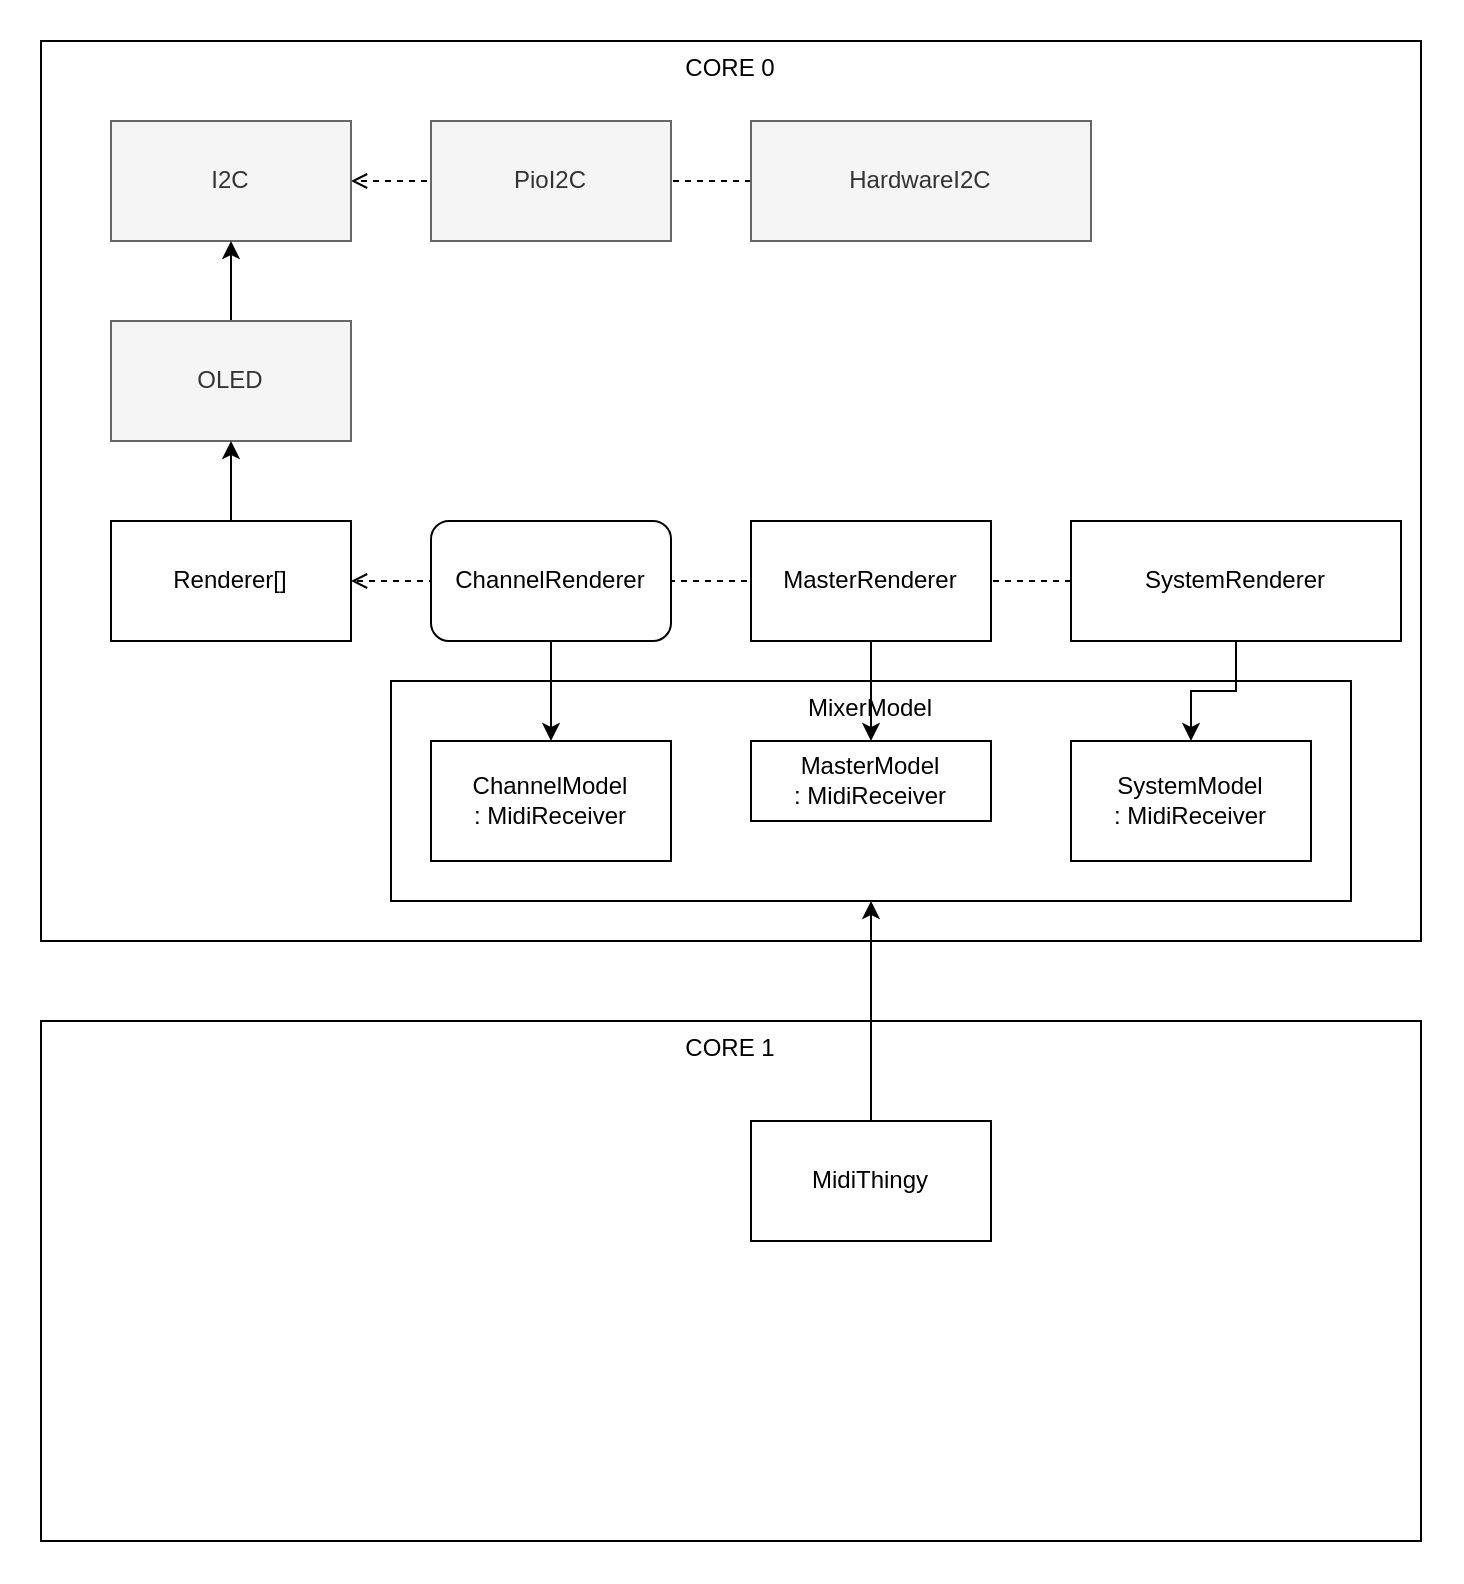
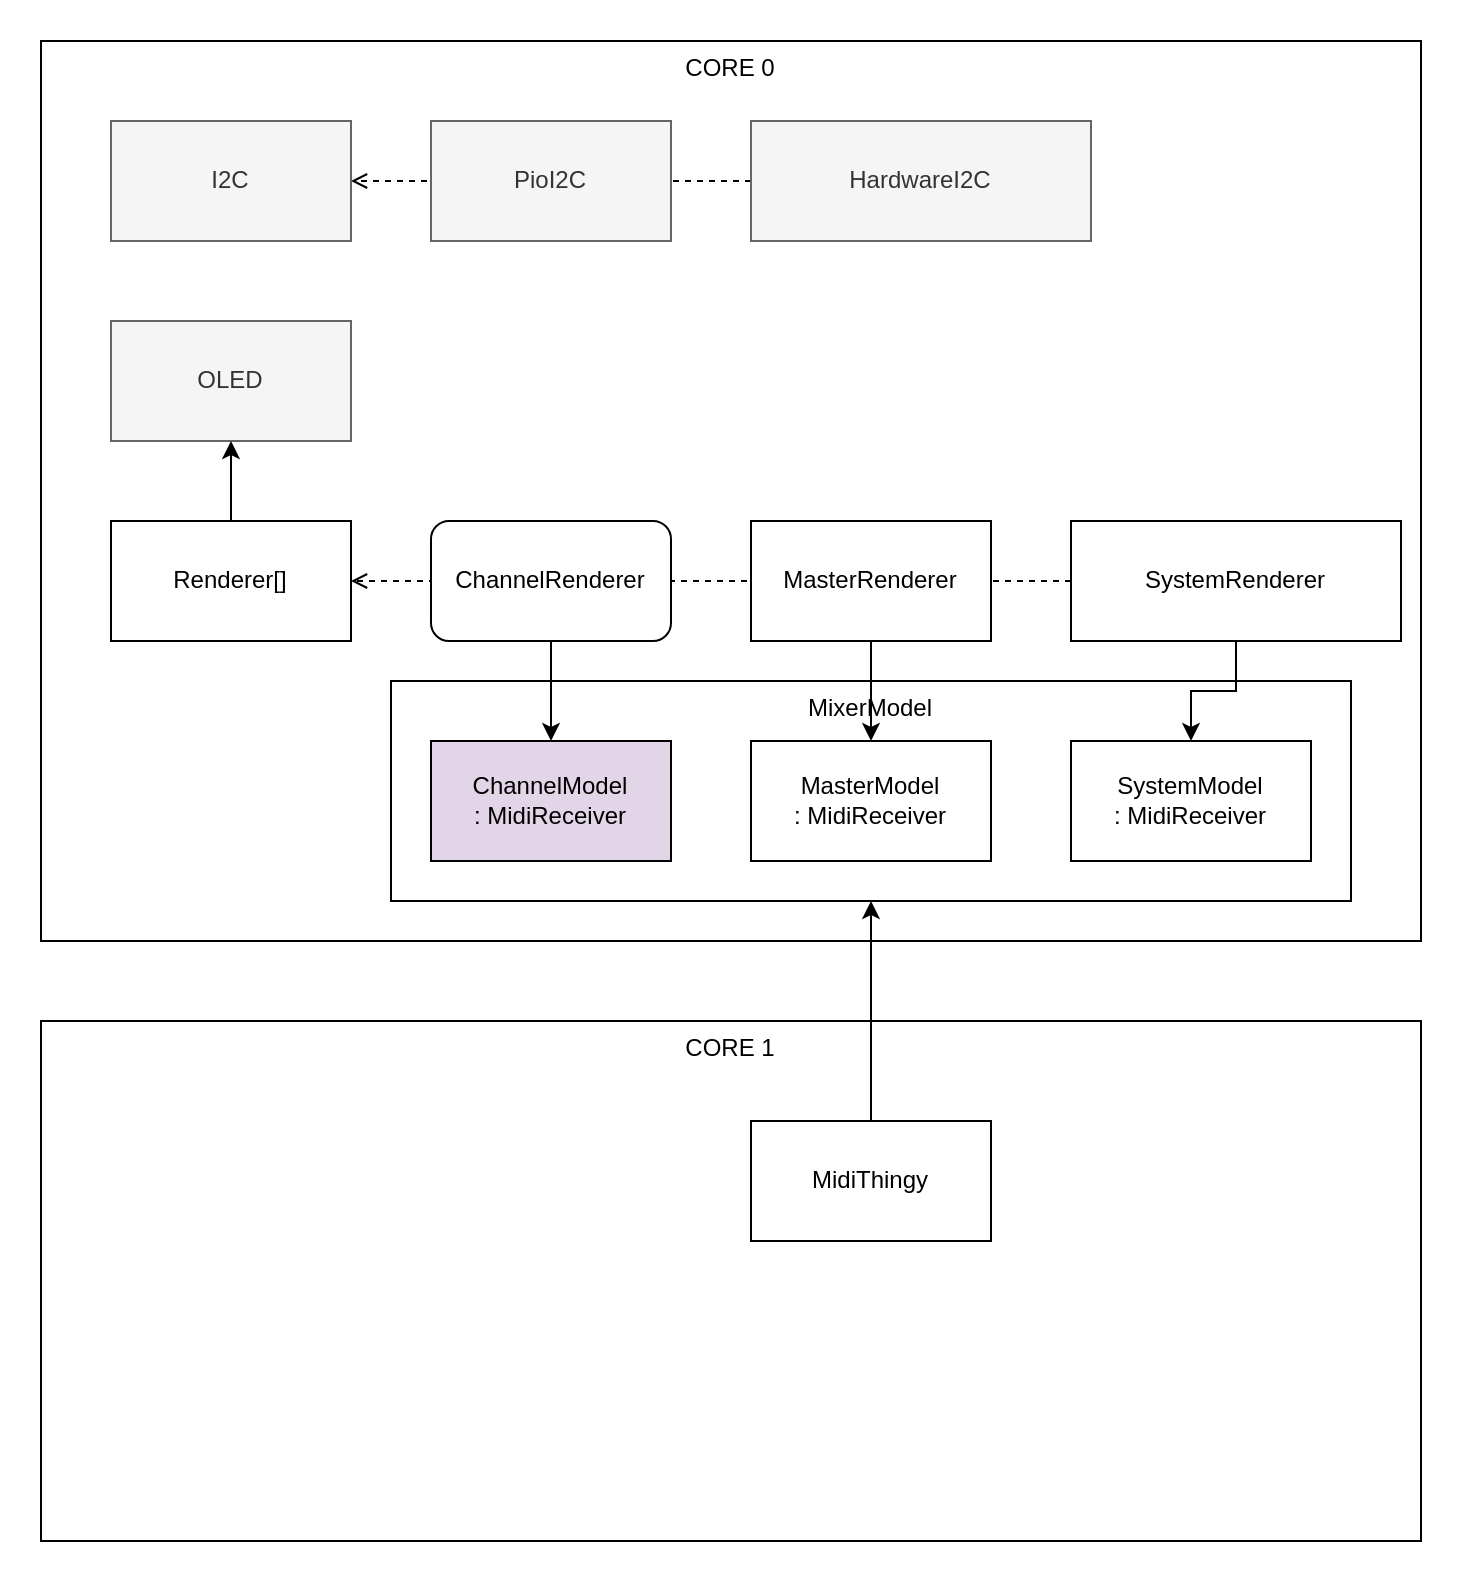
(231, 288) -> none
(871, 781) -> (871, 801)
(551, 801) -> (551, 801)
